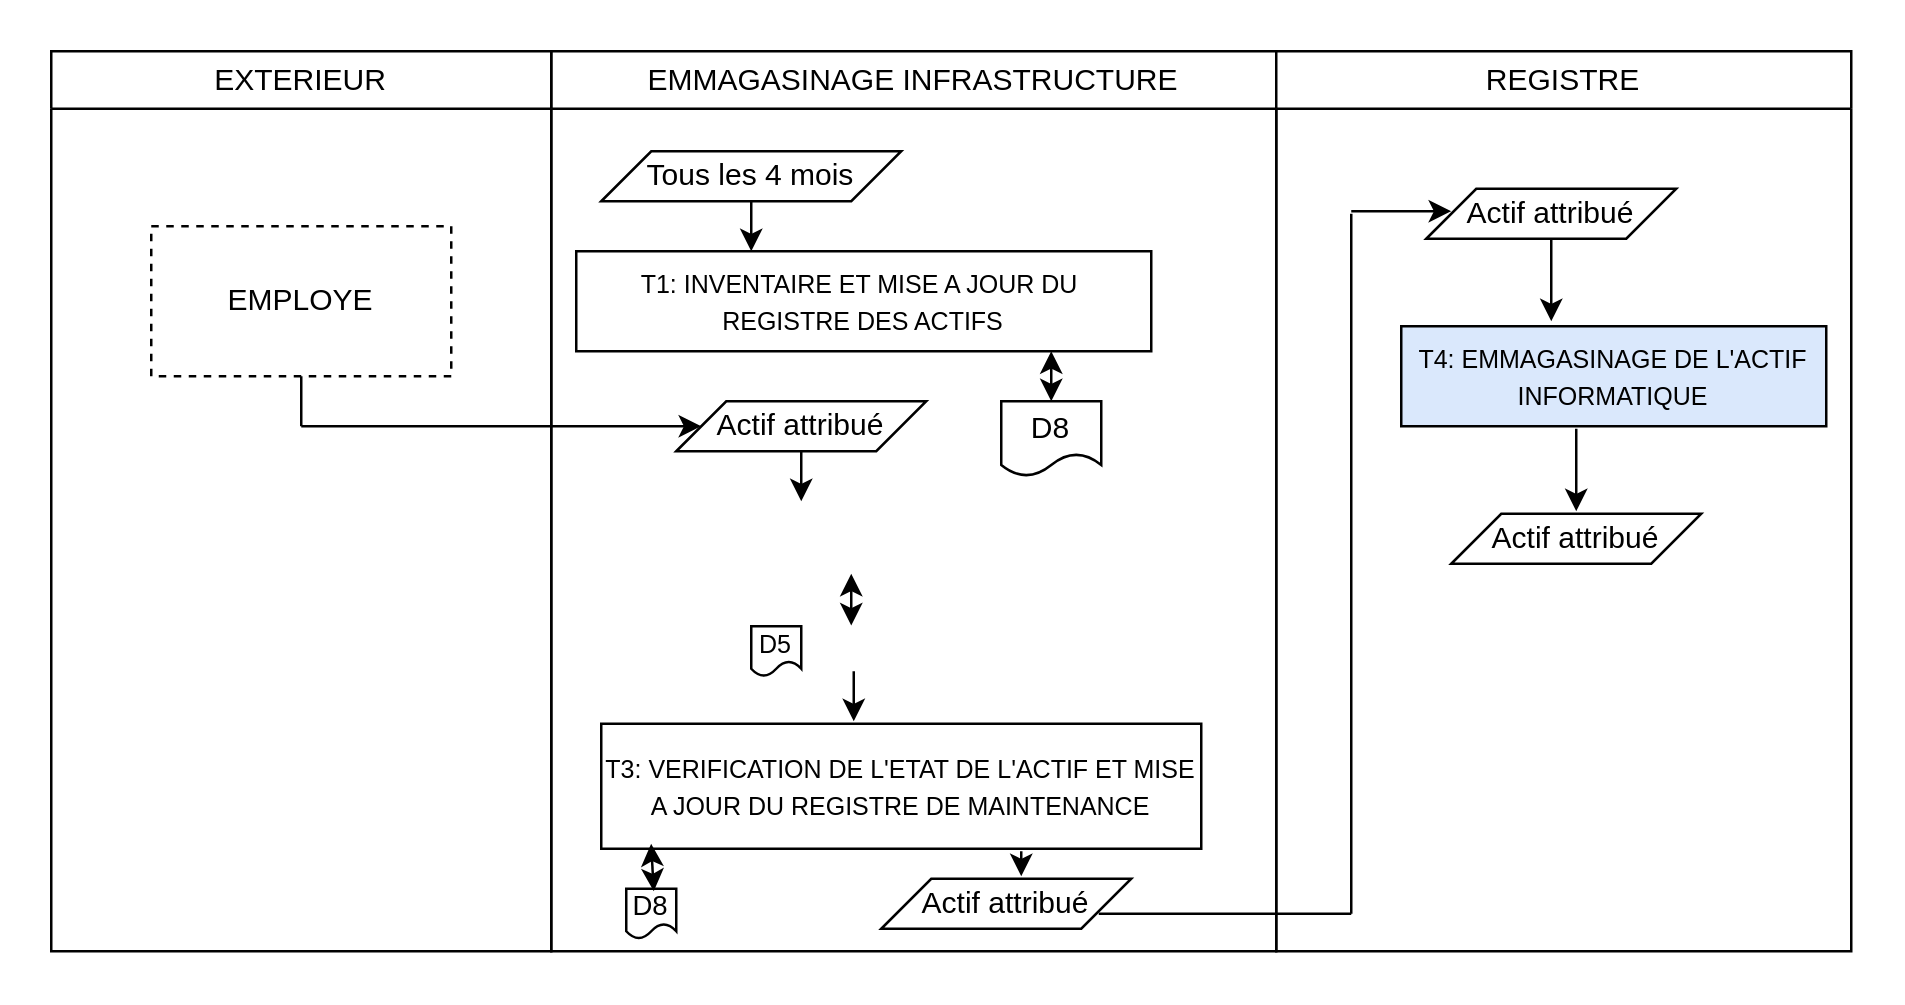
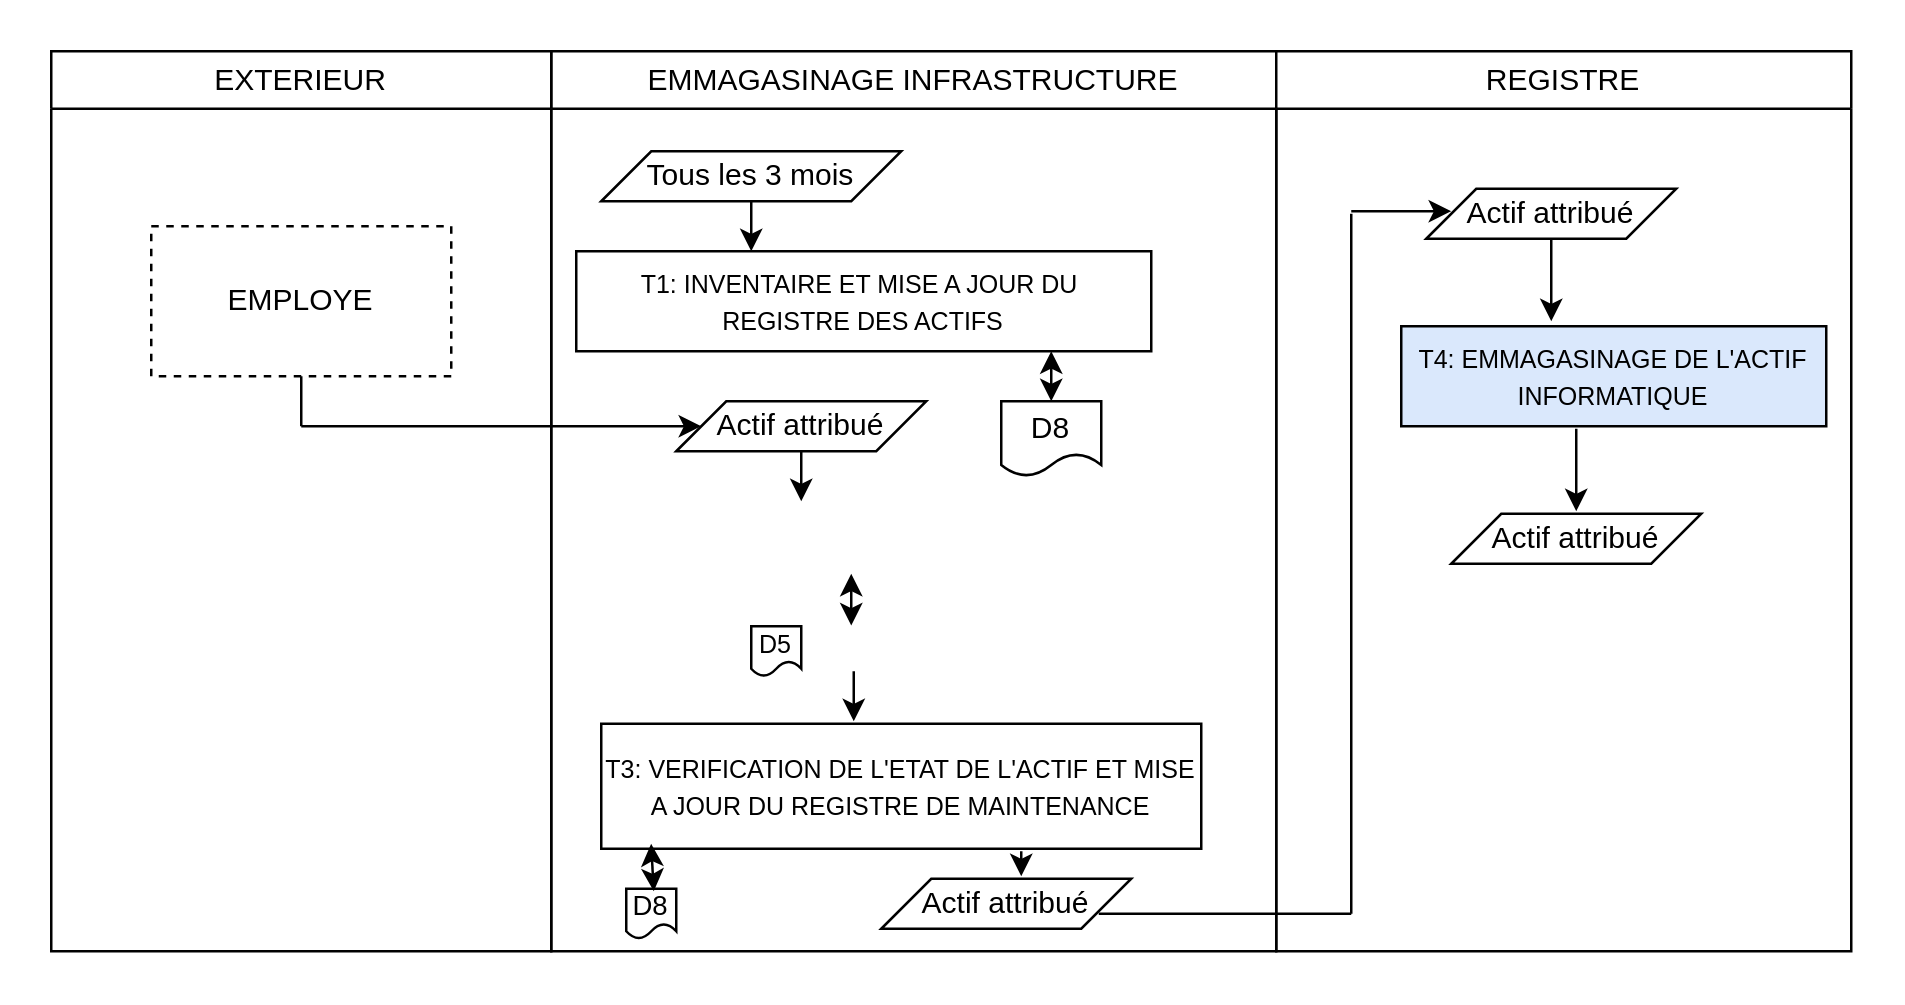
(751, 176) -> (751, 176)
